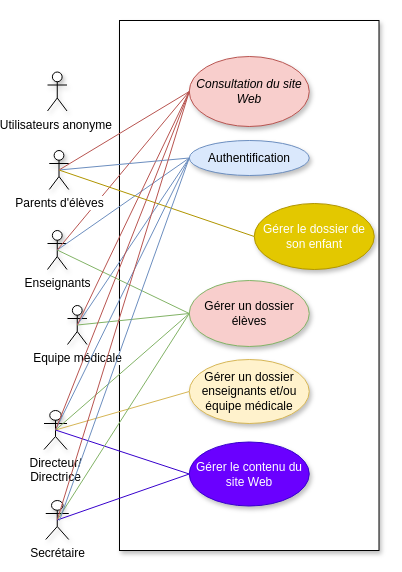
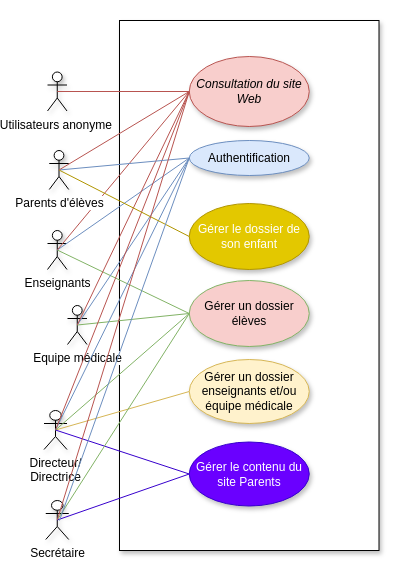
none -> (122, 92)
(314, 237) -> (249, 237)
(250, 475) -> (250, 475)
